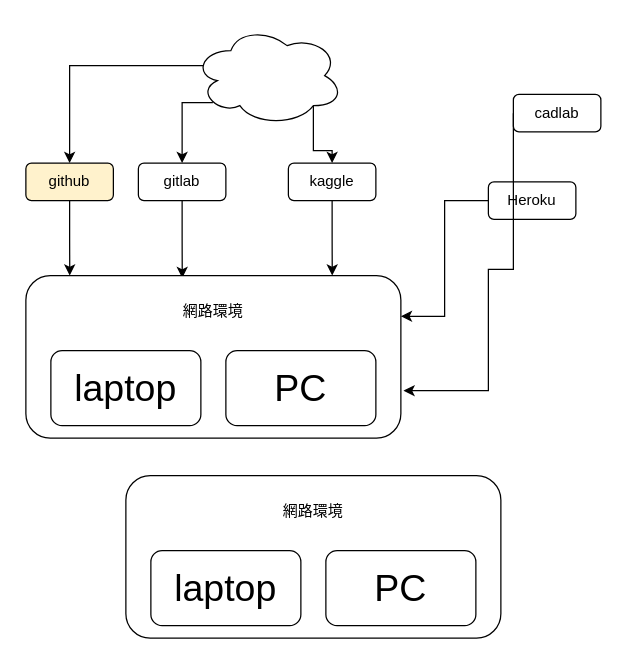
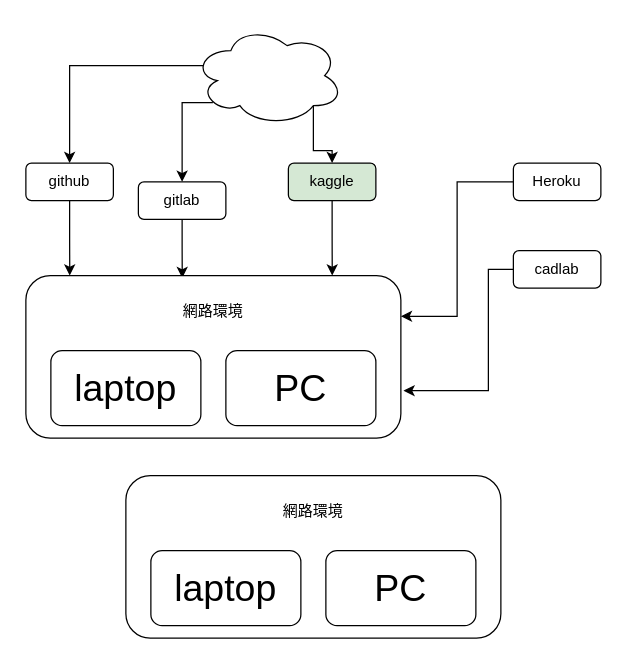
(557, 113) -> (557, 269)
(69, 182) -> (69, 182)
(182, 182) -> (182, 201)
(332, 182) -> (332, 182)
(532, 201) -> (557, 182)
